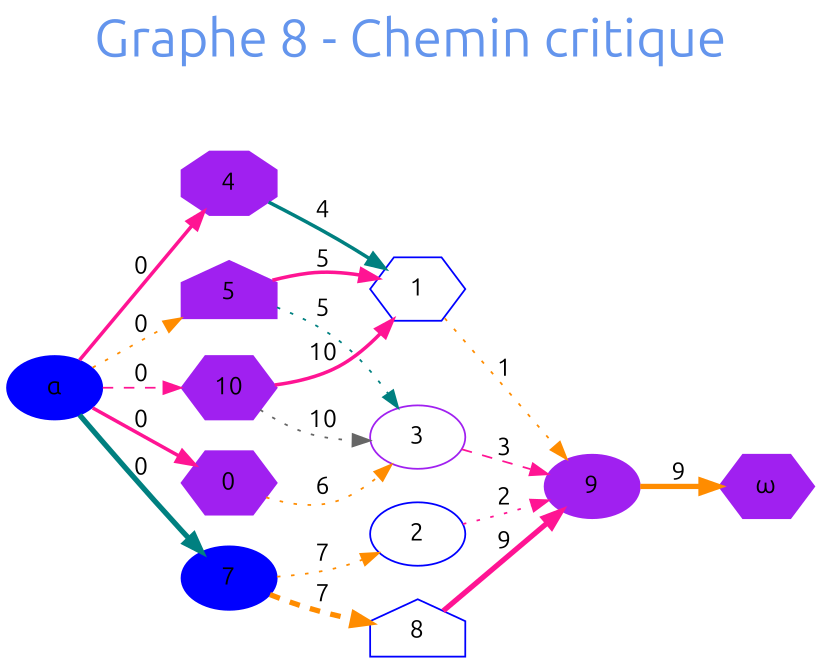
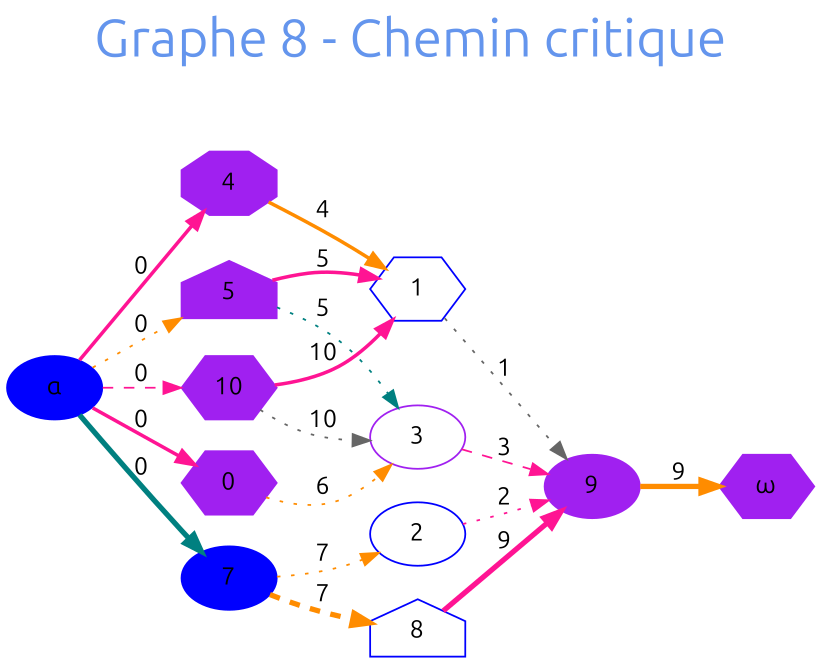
(320, 229) -> (320, 229)
(500, 382) -> (500, 382)
